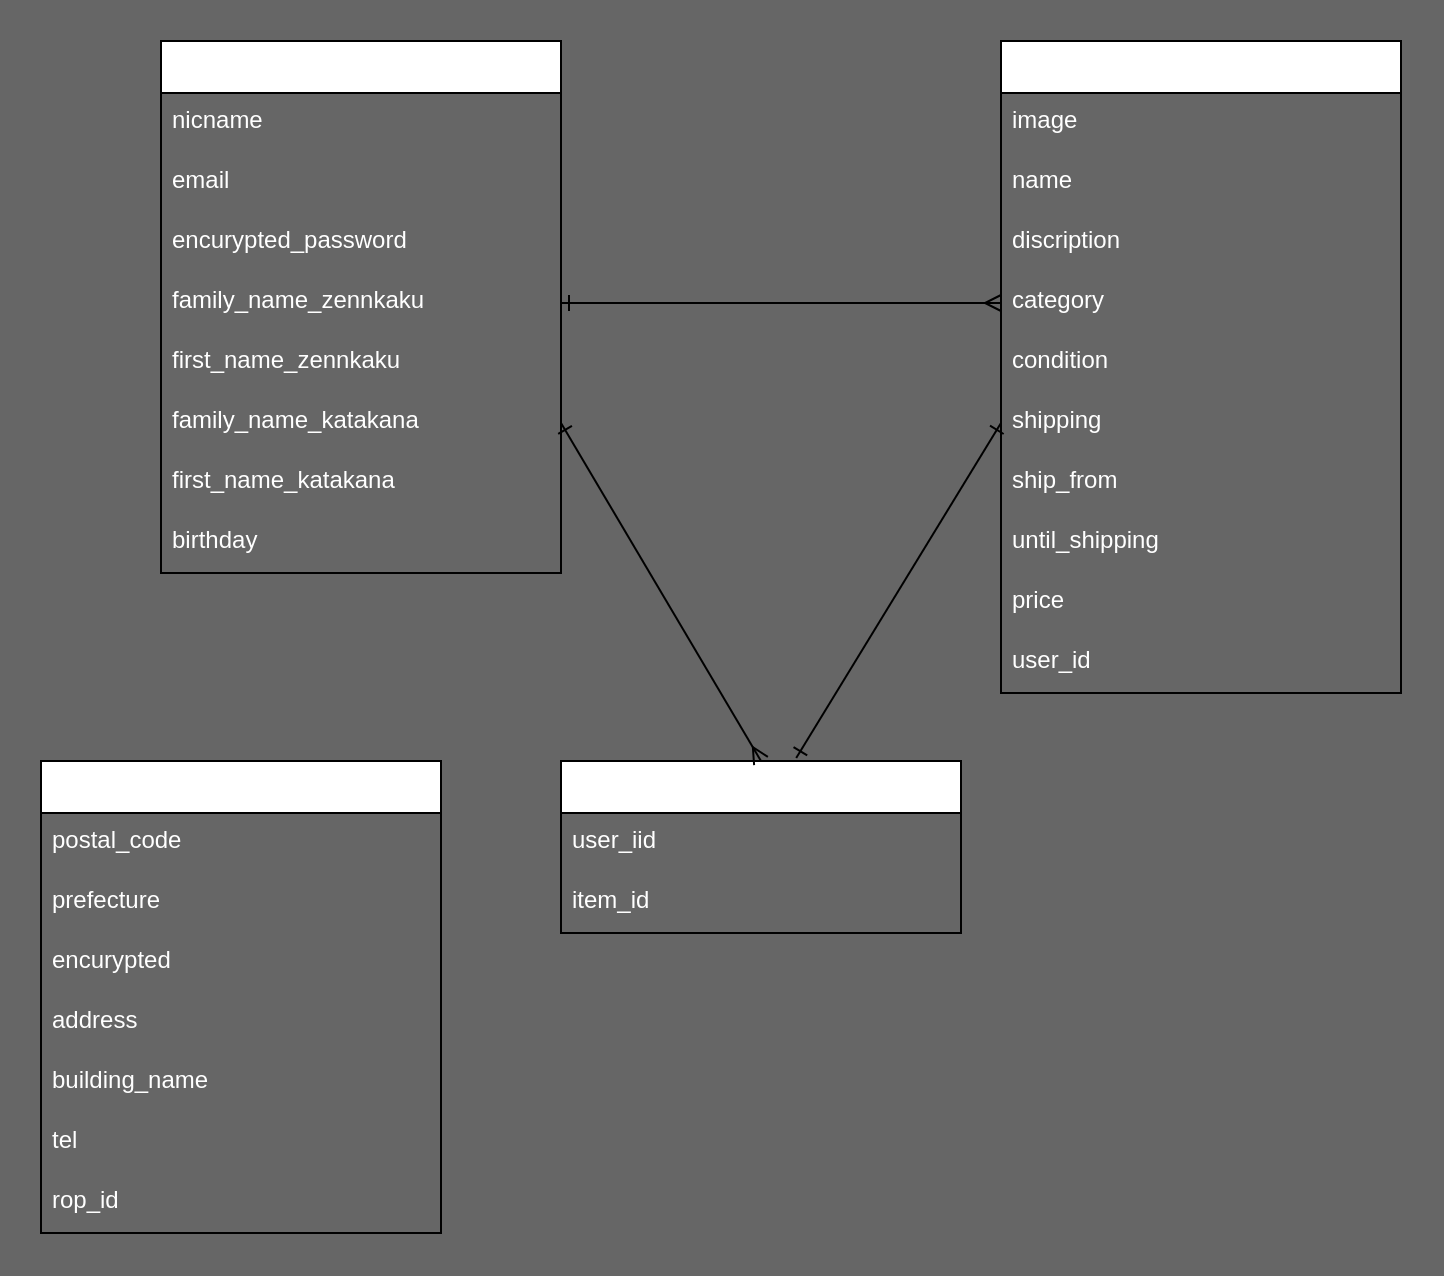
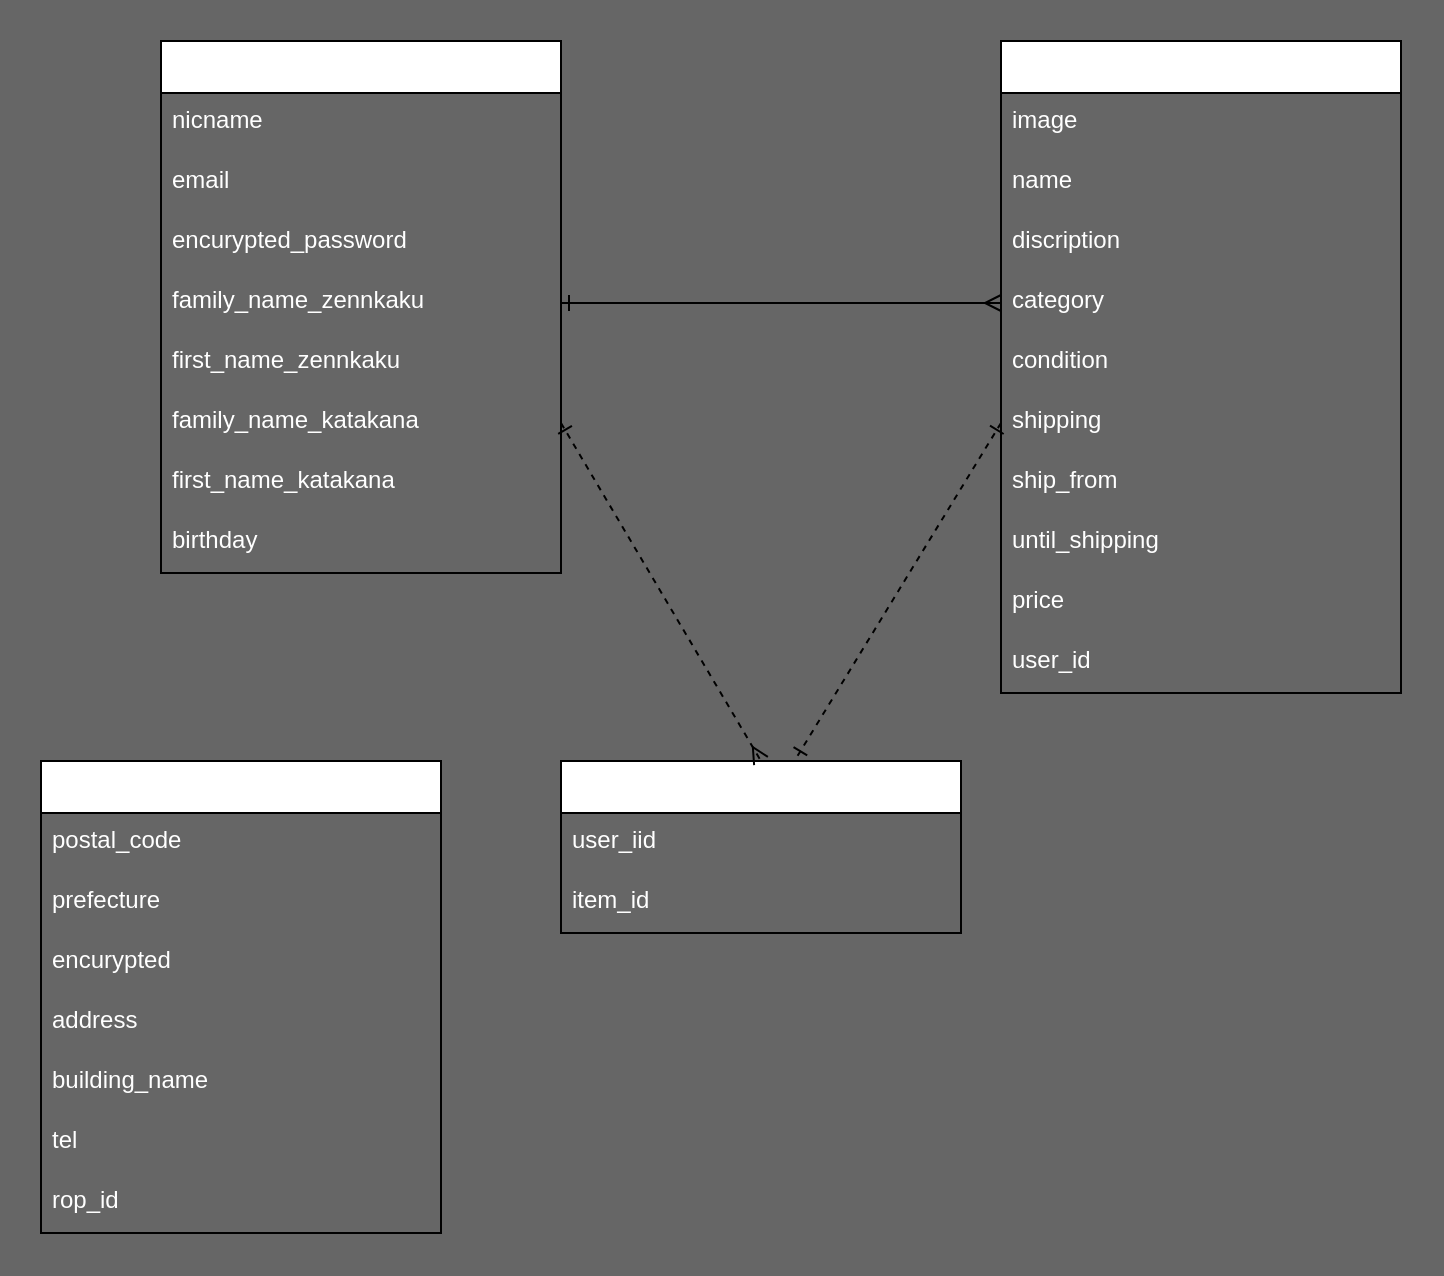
(898, 592) -> (898, 592)
(662, 594) -> (662, 594)
